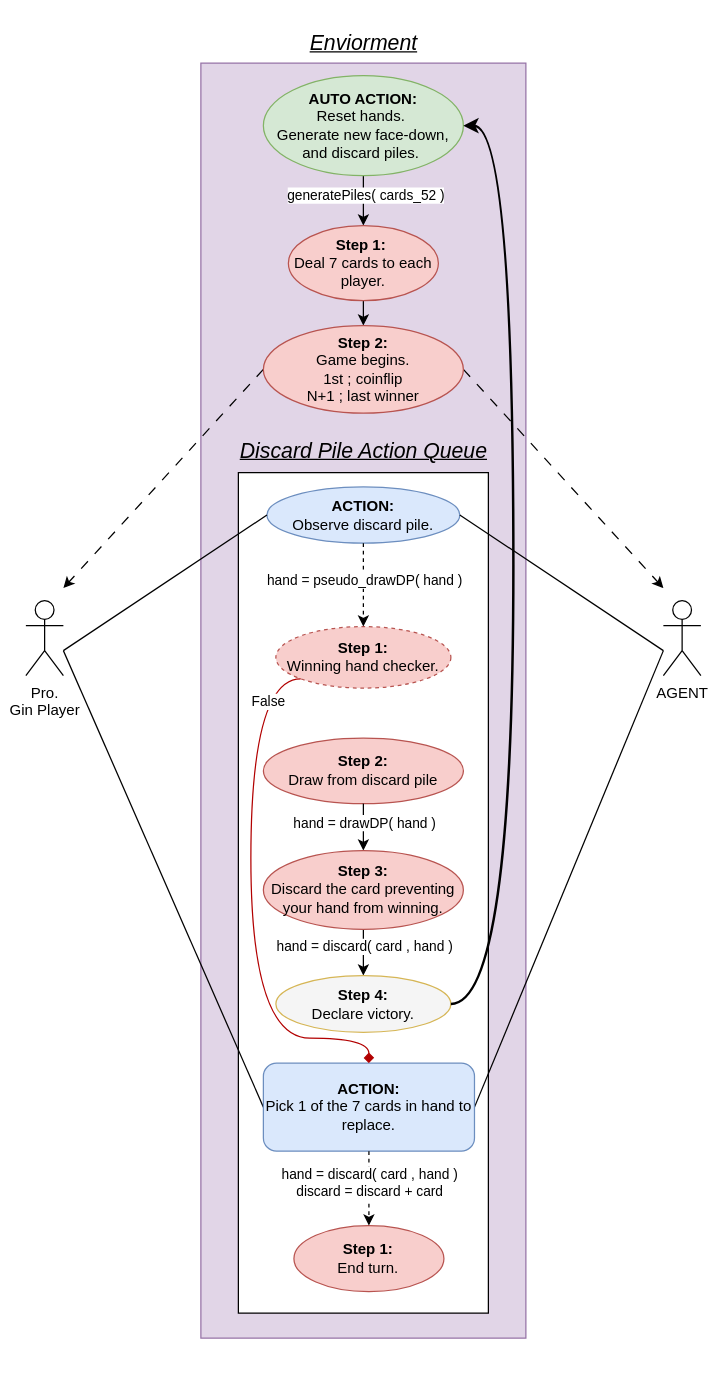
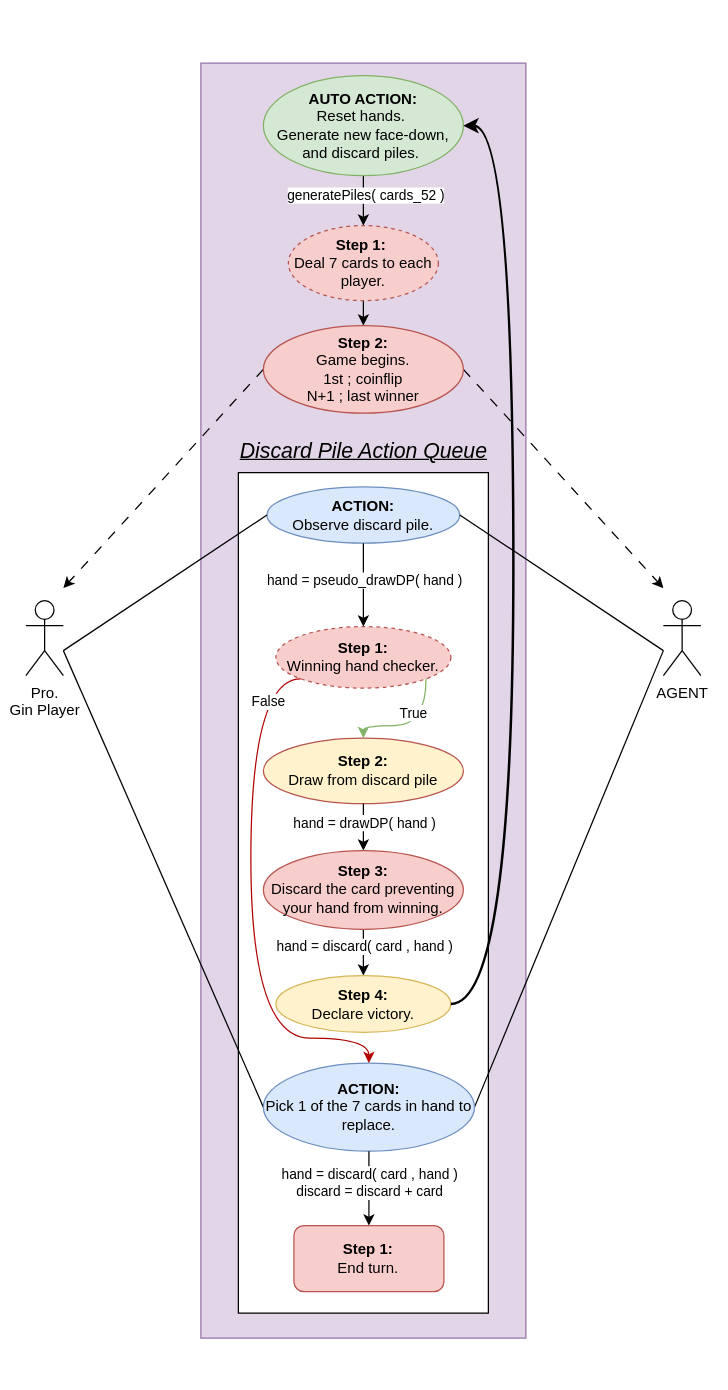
(363, 44) -> none
(363, 263) -> (363, 263)
(363, 559) -> (363, 559)
none -> (410, 721)
(363, 771) -> (363, 771)
(363, 1004) -> (363, 1004)
(359, 1044) -> (361, 1045)
(369, 1107) -> (369, 1107)
(369, 1208) -> (369, 1208)
(369, 1259) -> (369, 1259)
